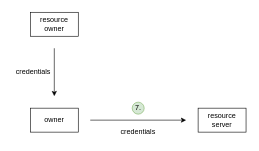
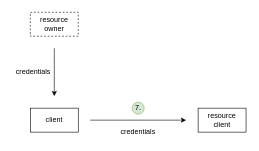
(54, 24) -> (54, 24)
(54, 120) -> (54, 120)
(222, 120) -> (222, 120)
